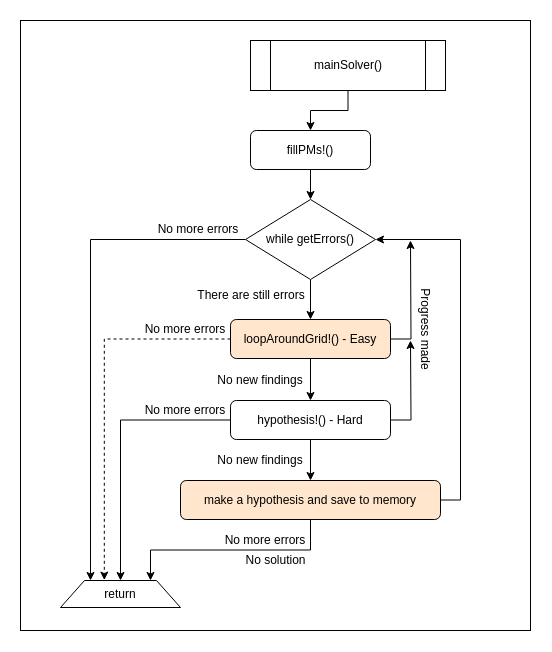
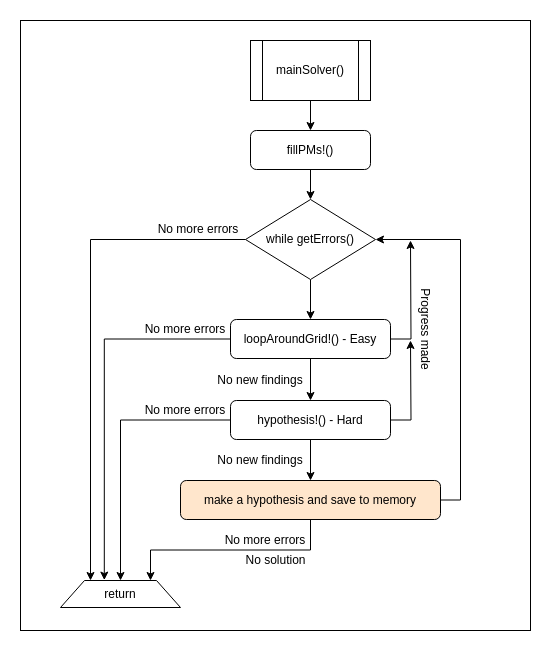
(348, 66) -> (311, 71)
(252, 296) -> none
(311, 339) -> (311, 339)
(104, 394) -> (104, 394)
